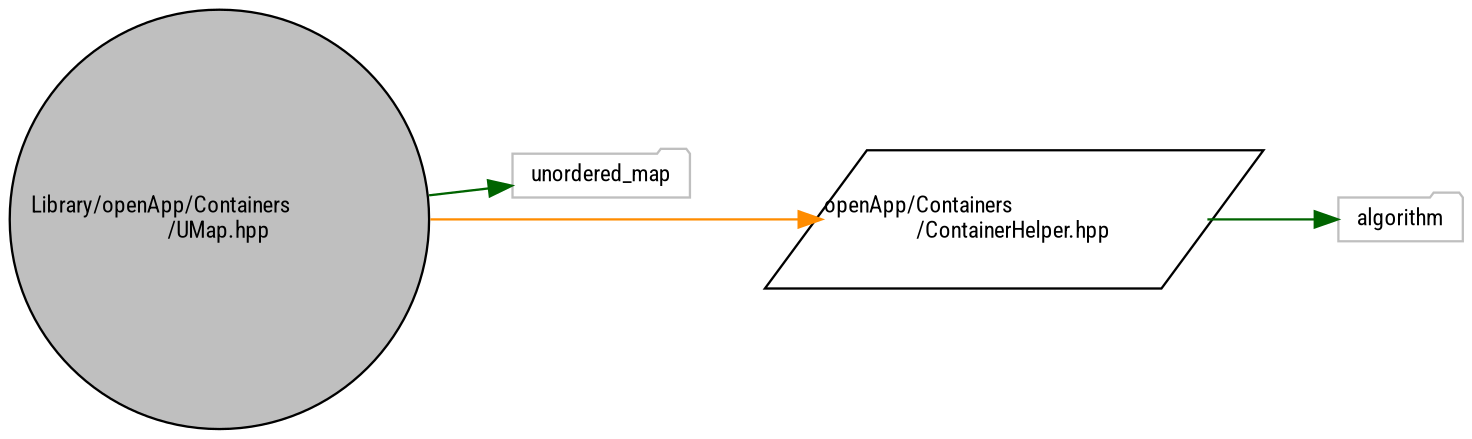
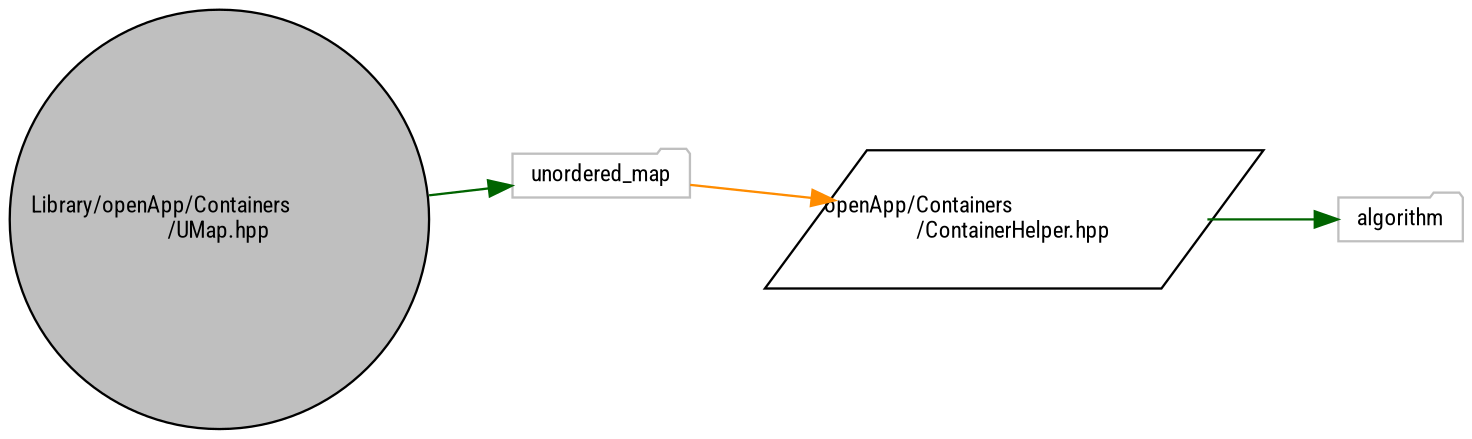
(614, 219) -> (751, 191)
